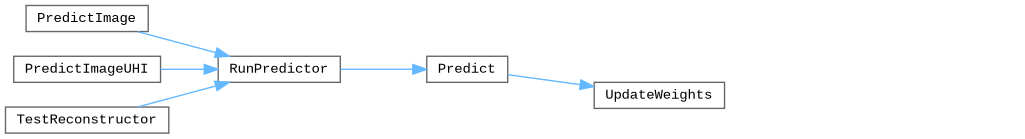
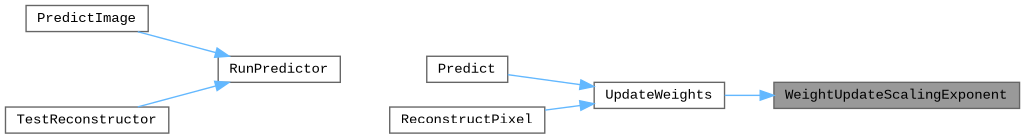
(87, 69) -> none
(377, 69) -> none
none -> (897, 95)
none -> (467, 120)
